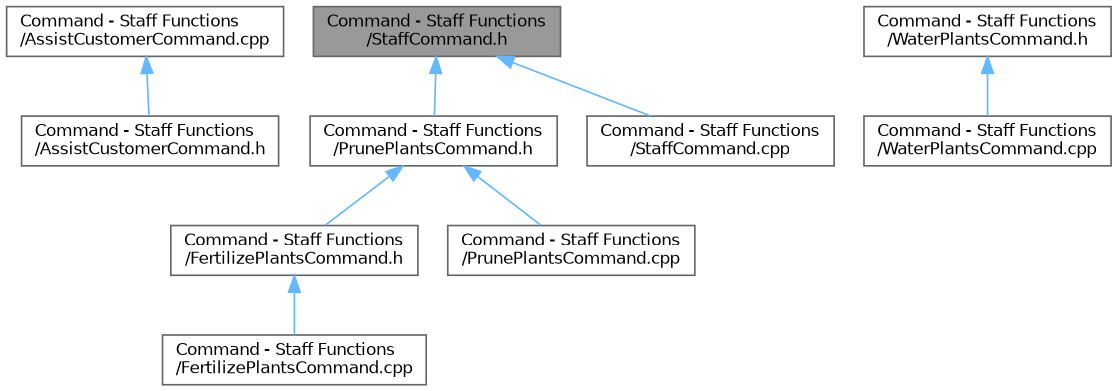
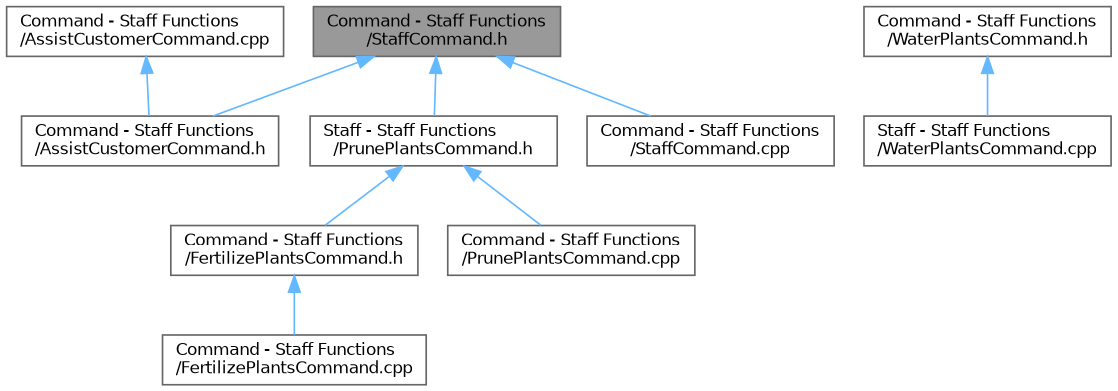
none -> (286, 89)
(434, 141) -> (434, 141)
(988, 141) -> (988, 141)
